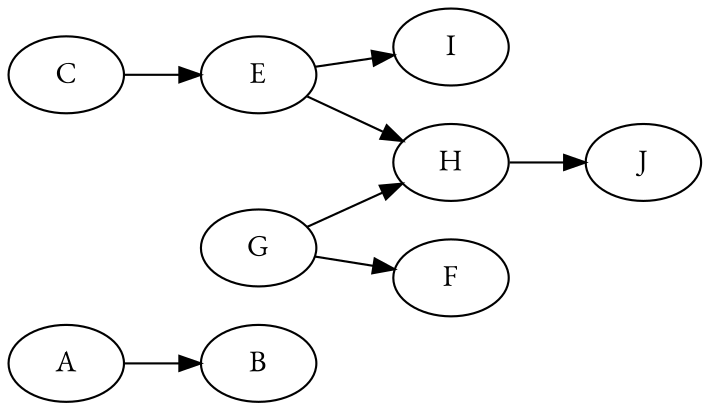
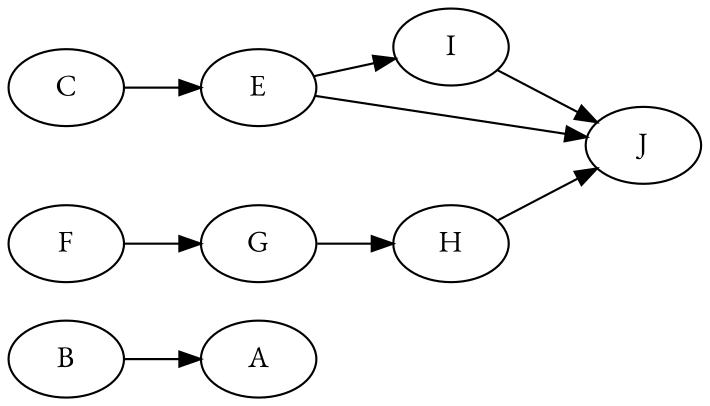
none -> (538, 91)
(345, 114) -> (440, 115)
(344, 261) -> (152, 244)
(152, 363) -> (152, 359)
